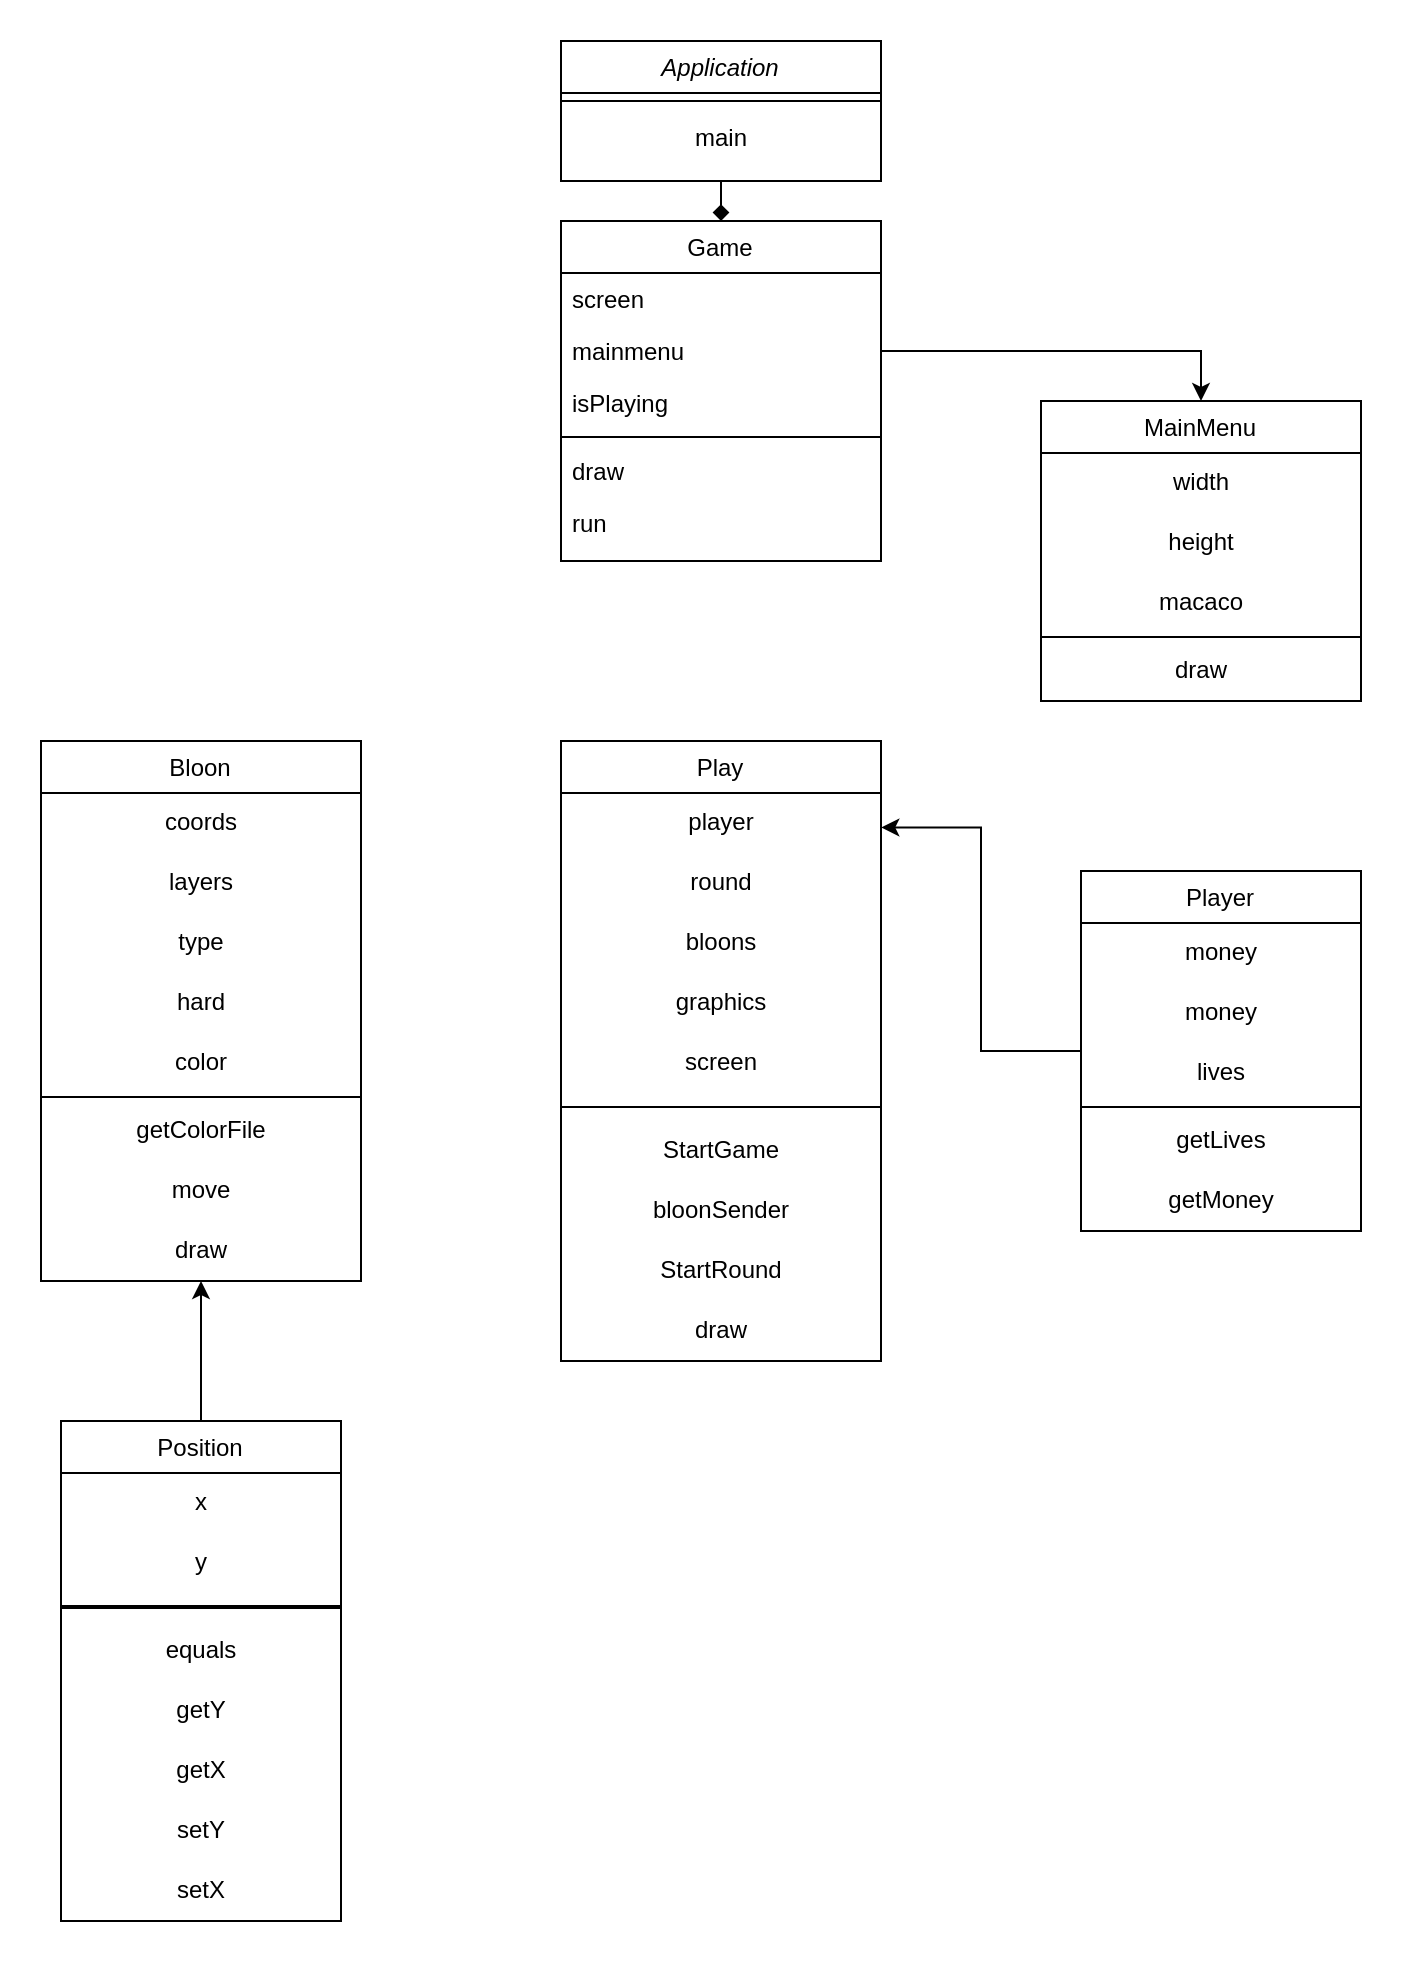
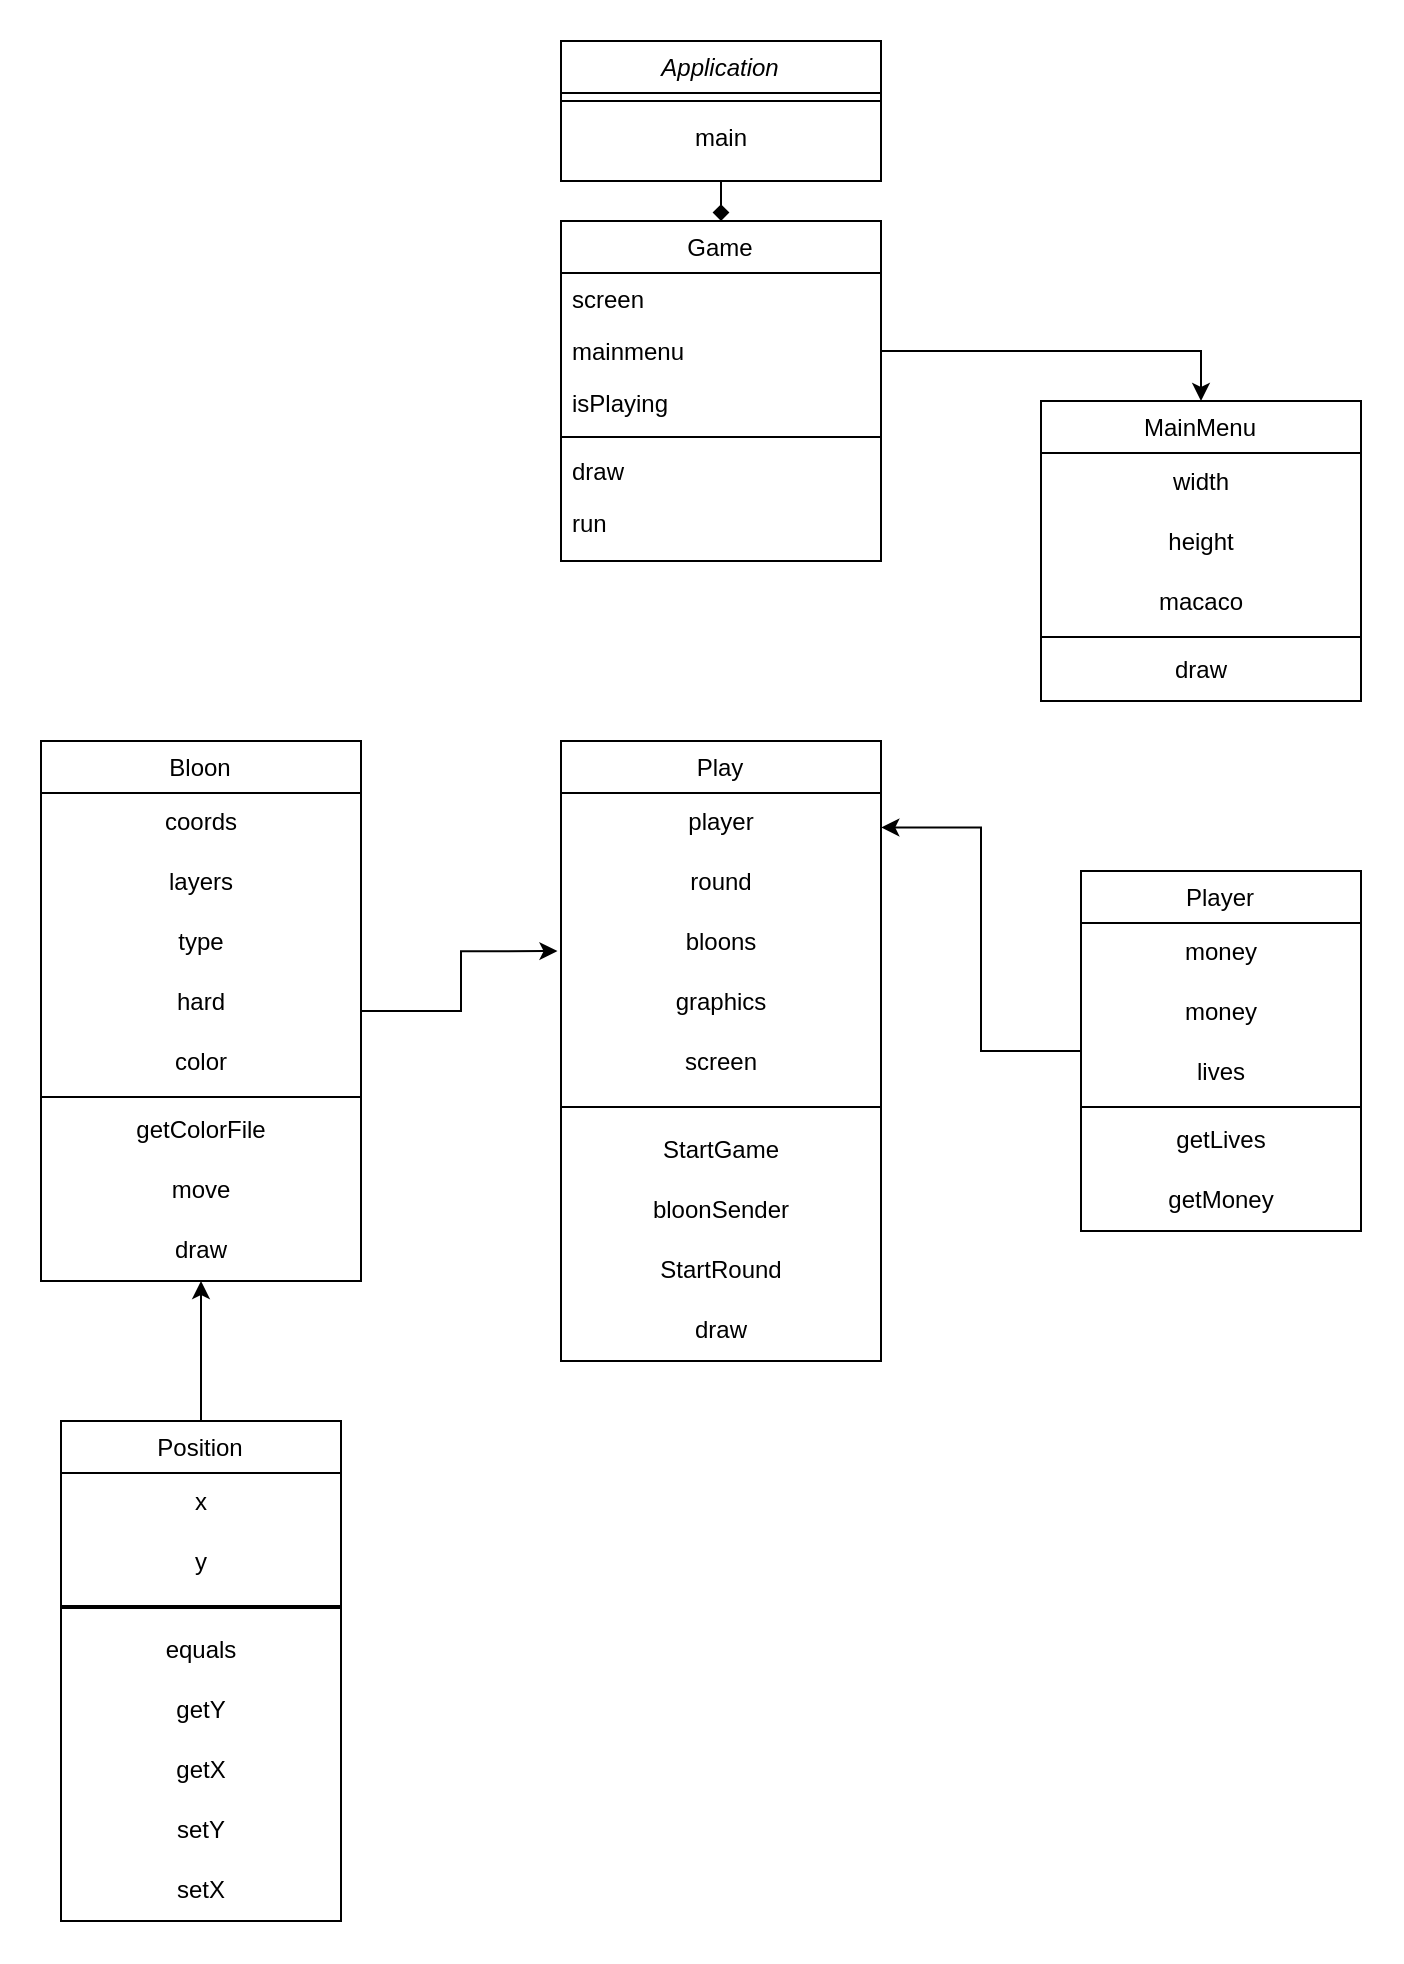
none -> (461, 989)
